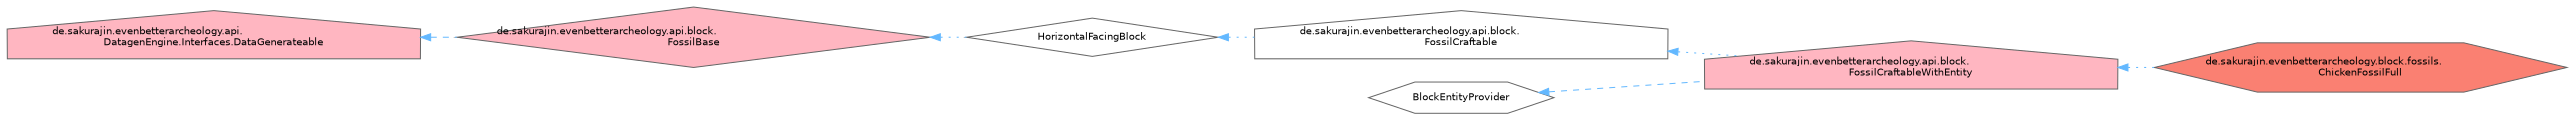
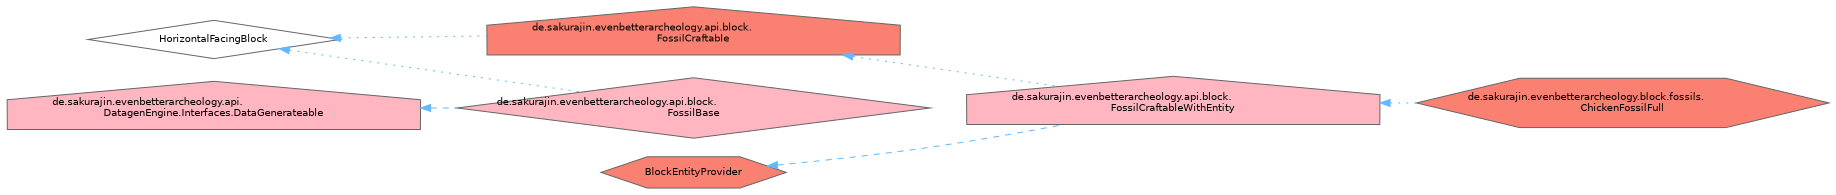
(954, 37) -> (435, 71)
(1461, 37) -> (694, 33)
(1461, 98) -> (694, 172)
